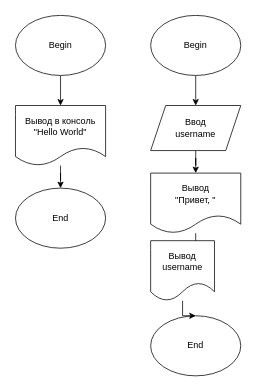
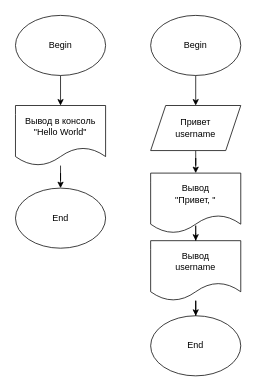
(195, 128) -> (195, 128)
(182, 270) -> (195, 270)
